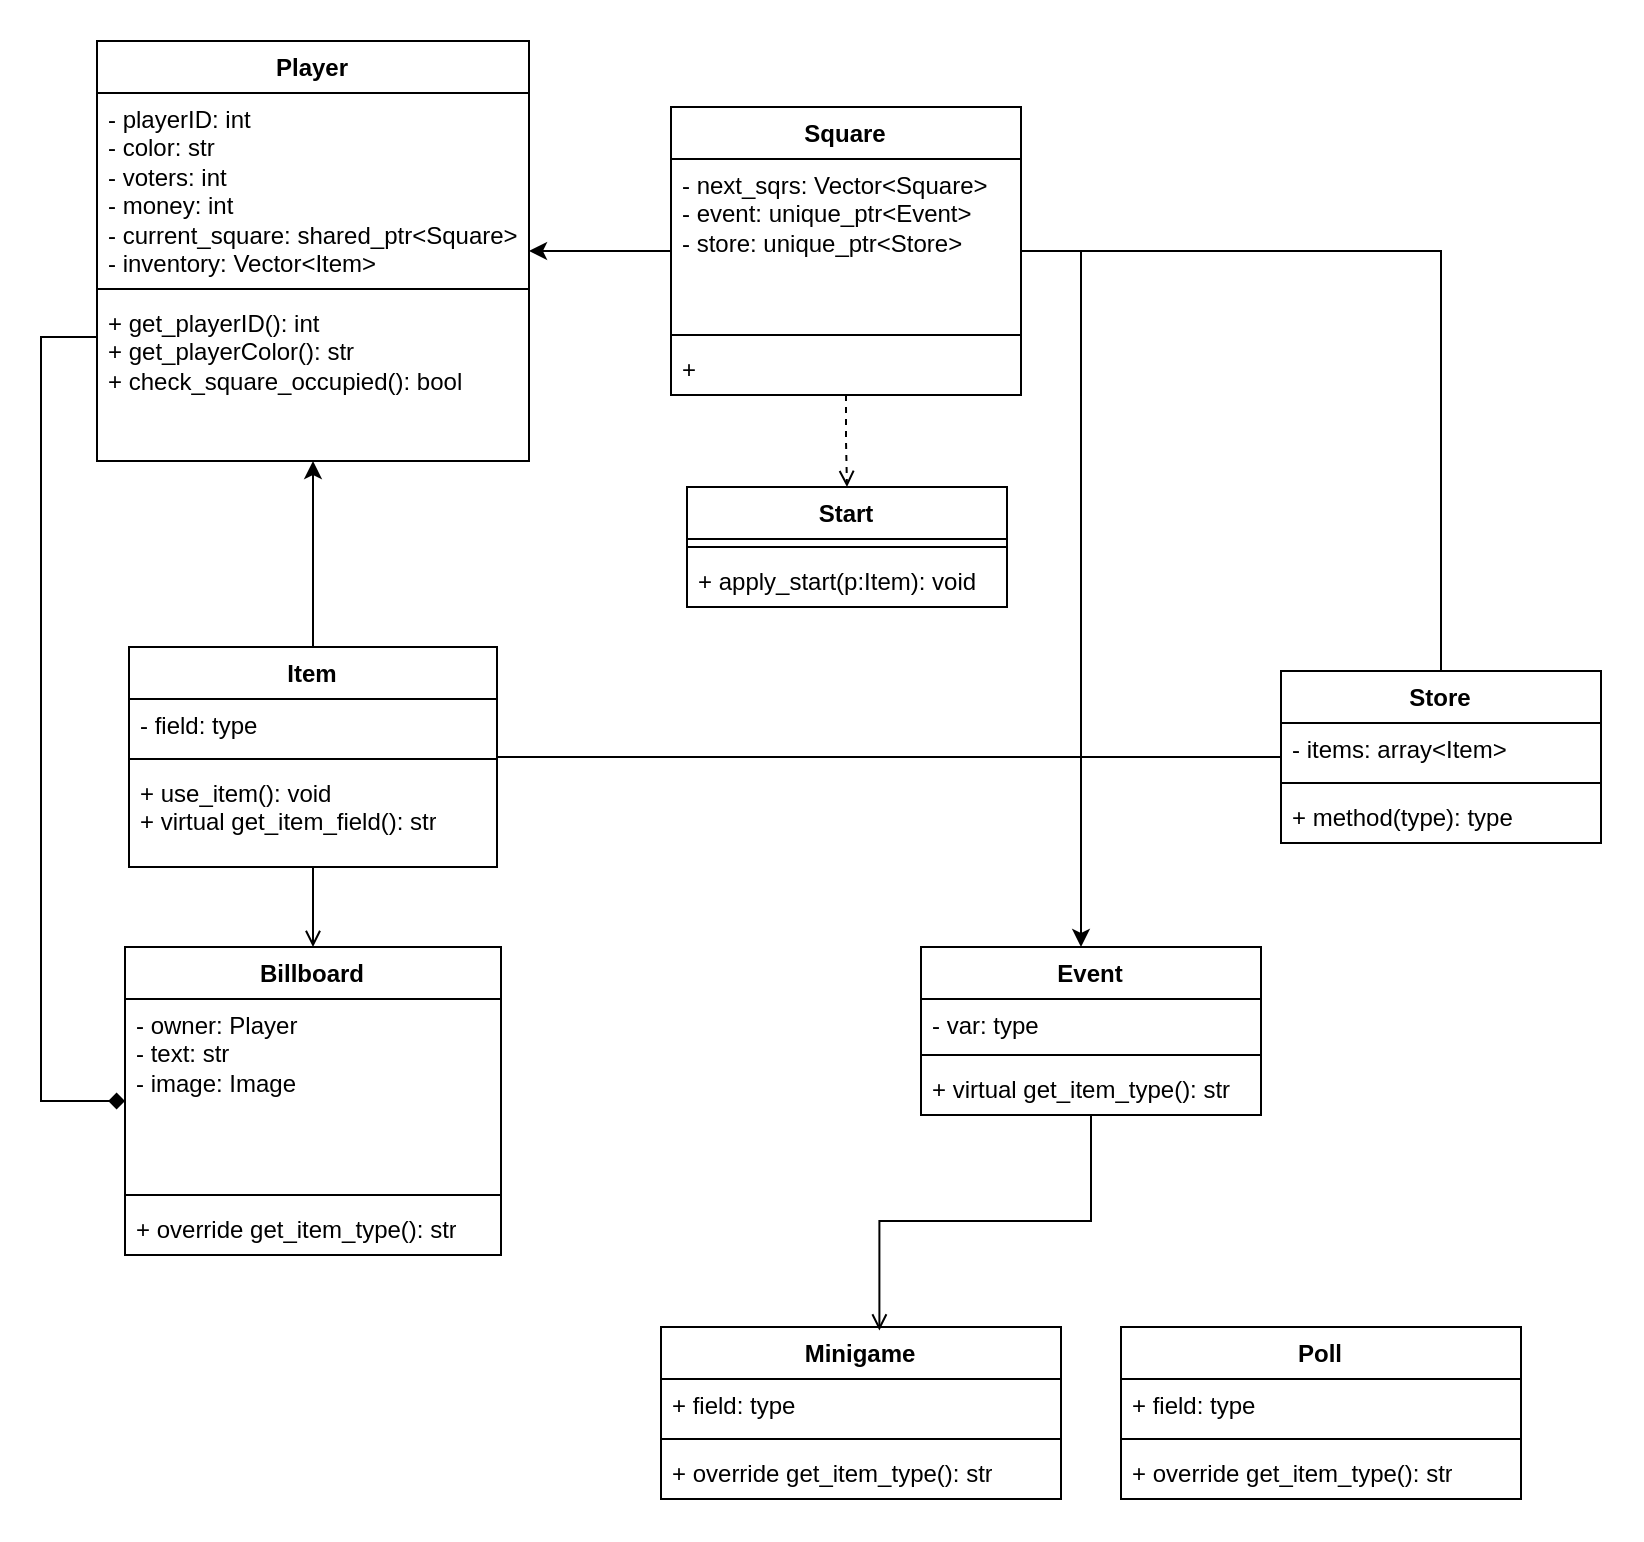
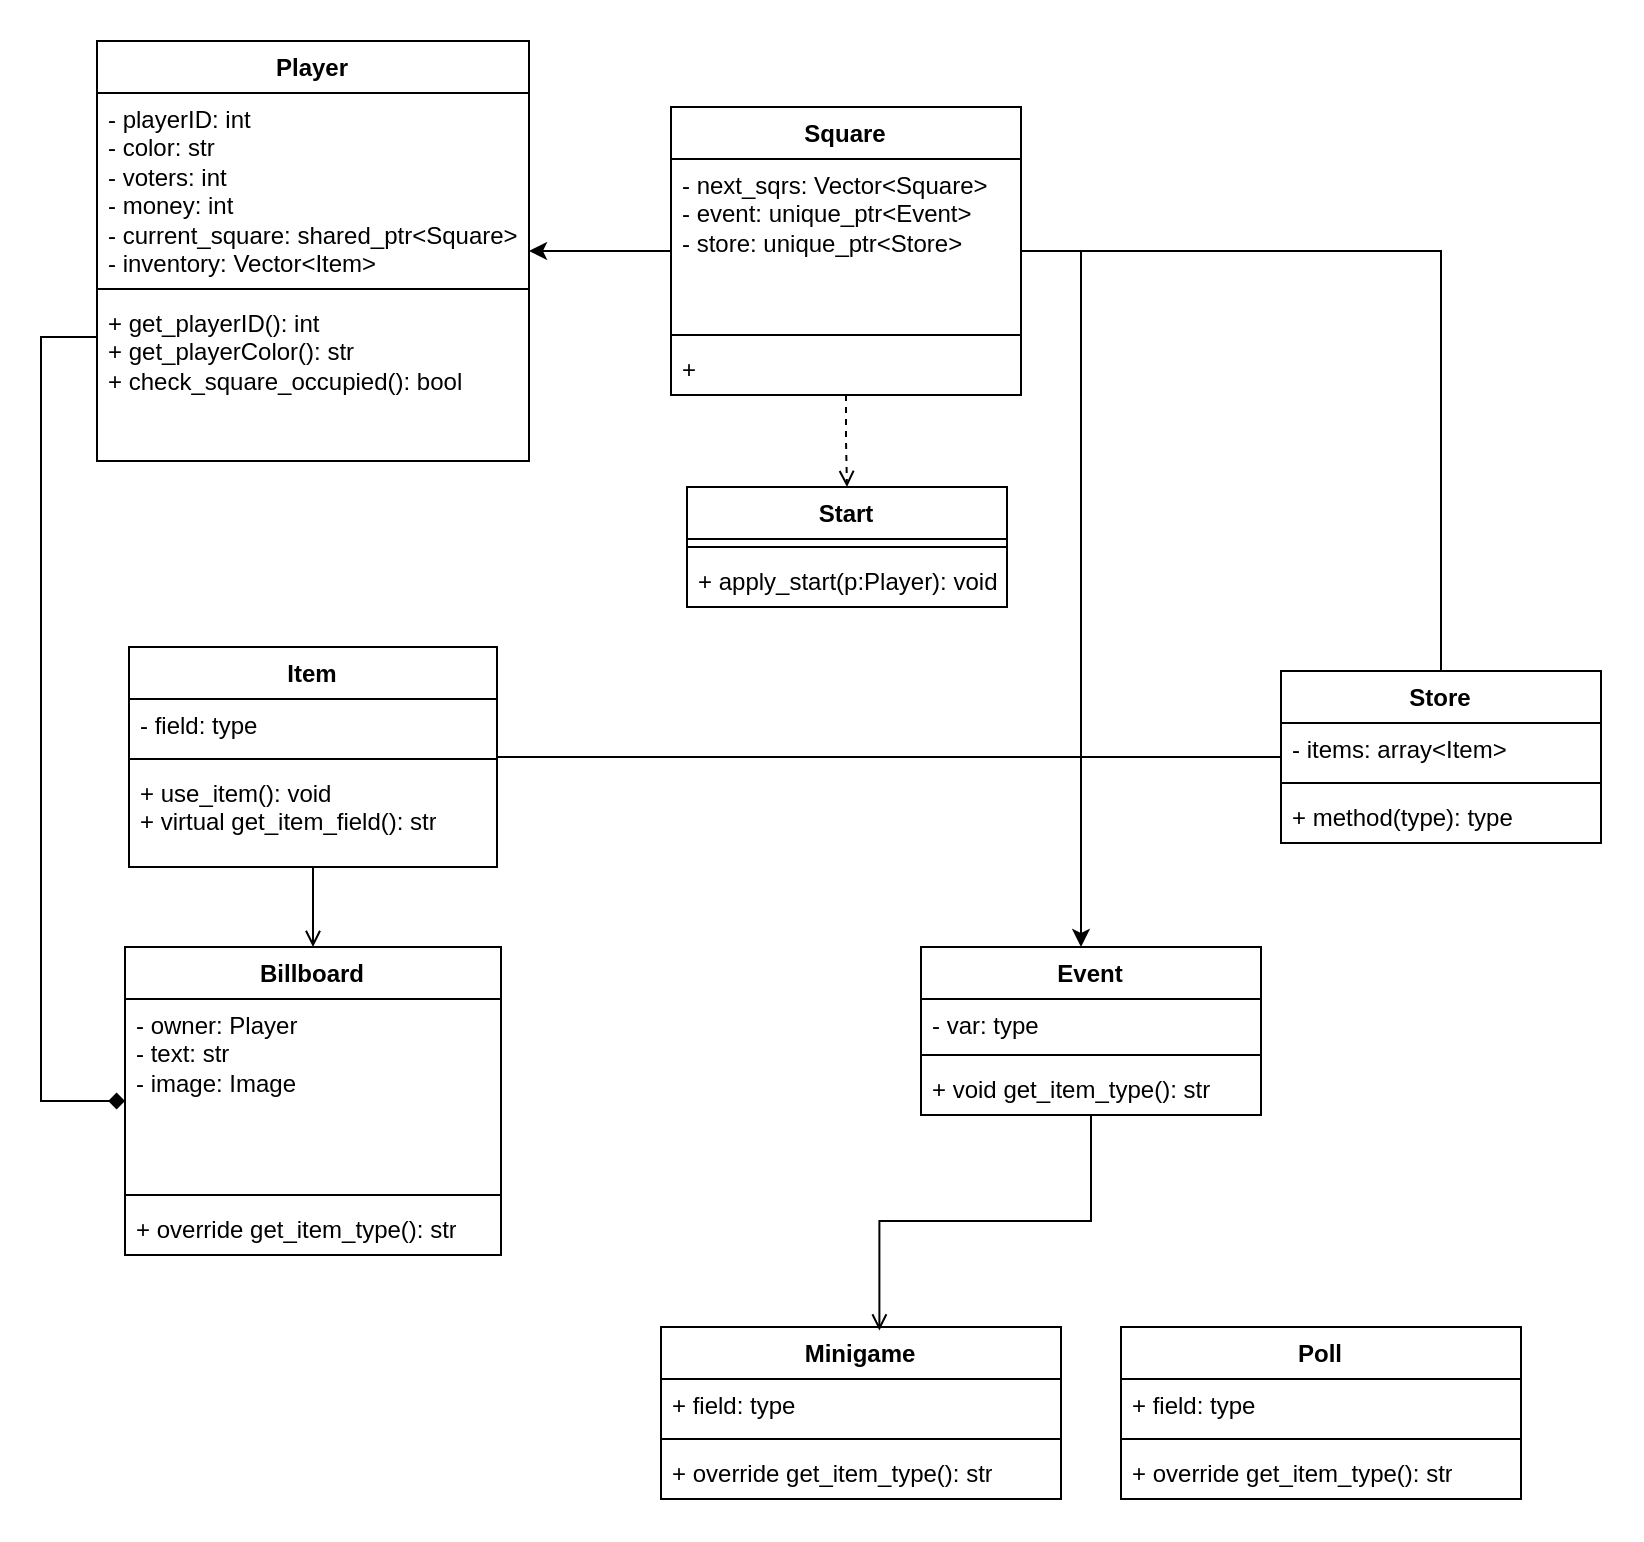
(313, 561) -> none
(849, 598) -> (849, 598)
(1093, 1106) -> (1093, 1106)
